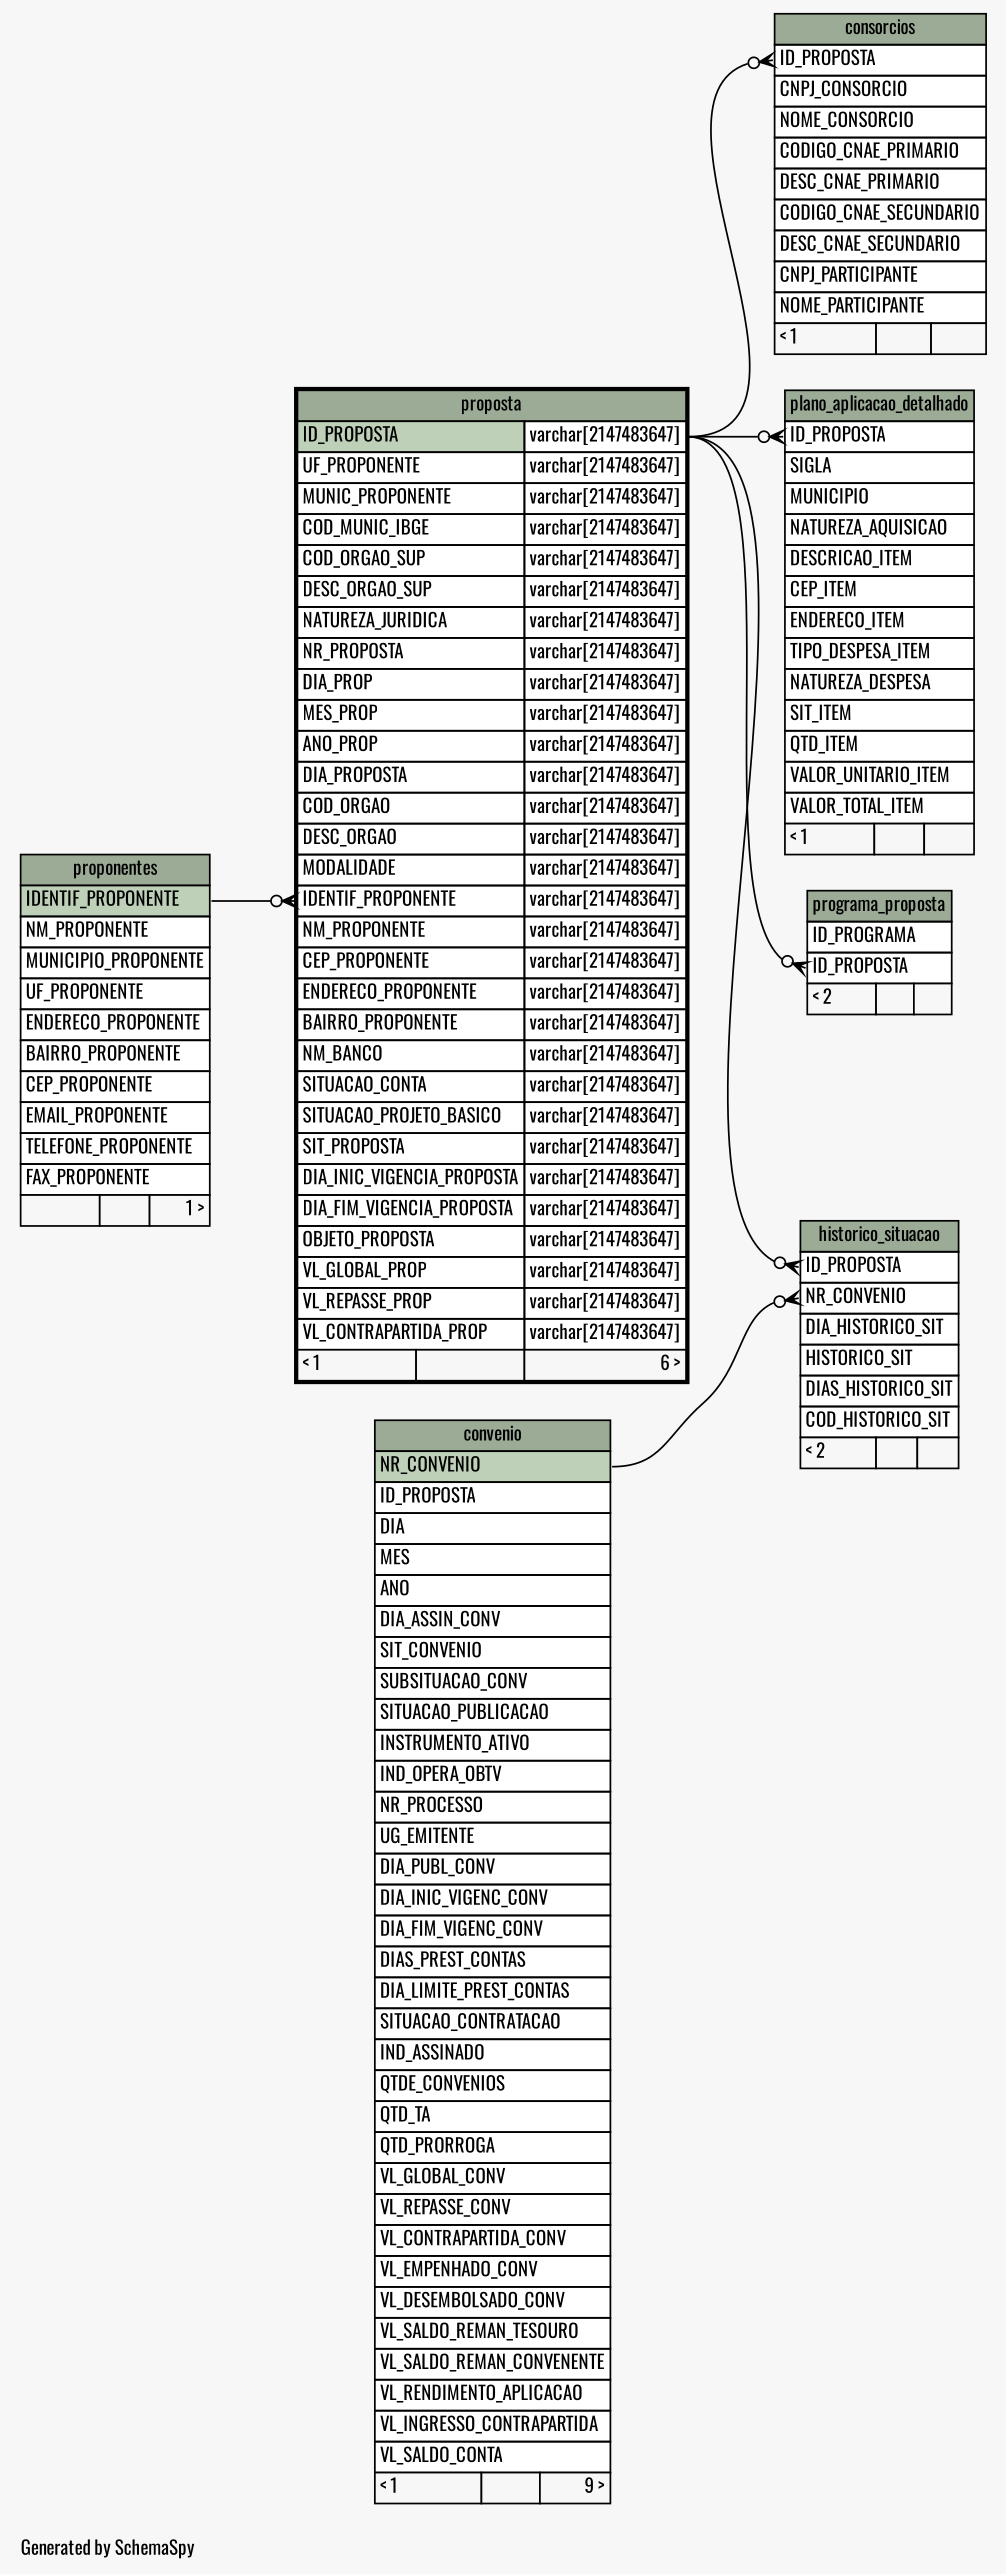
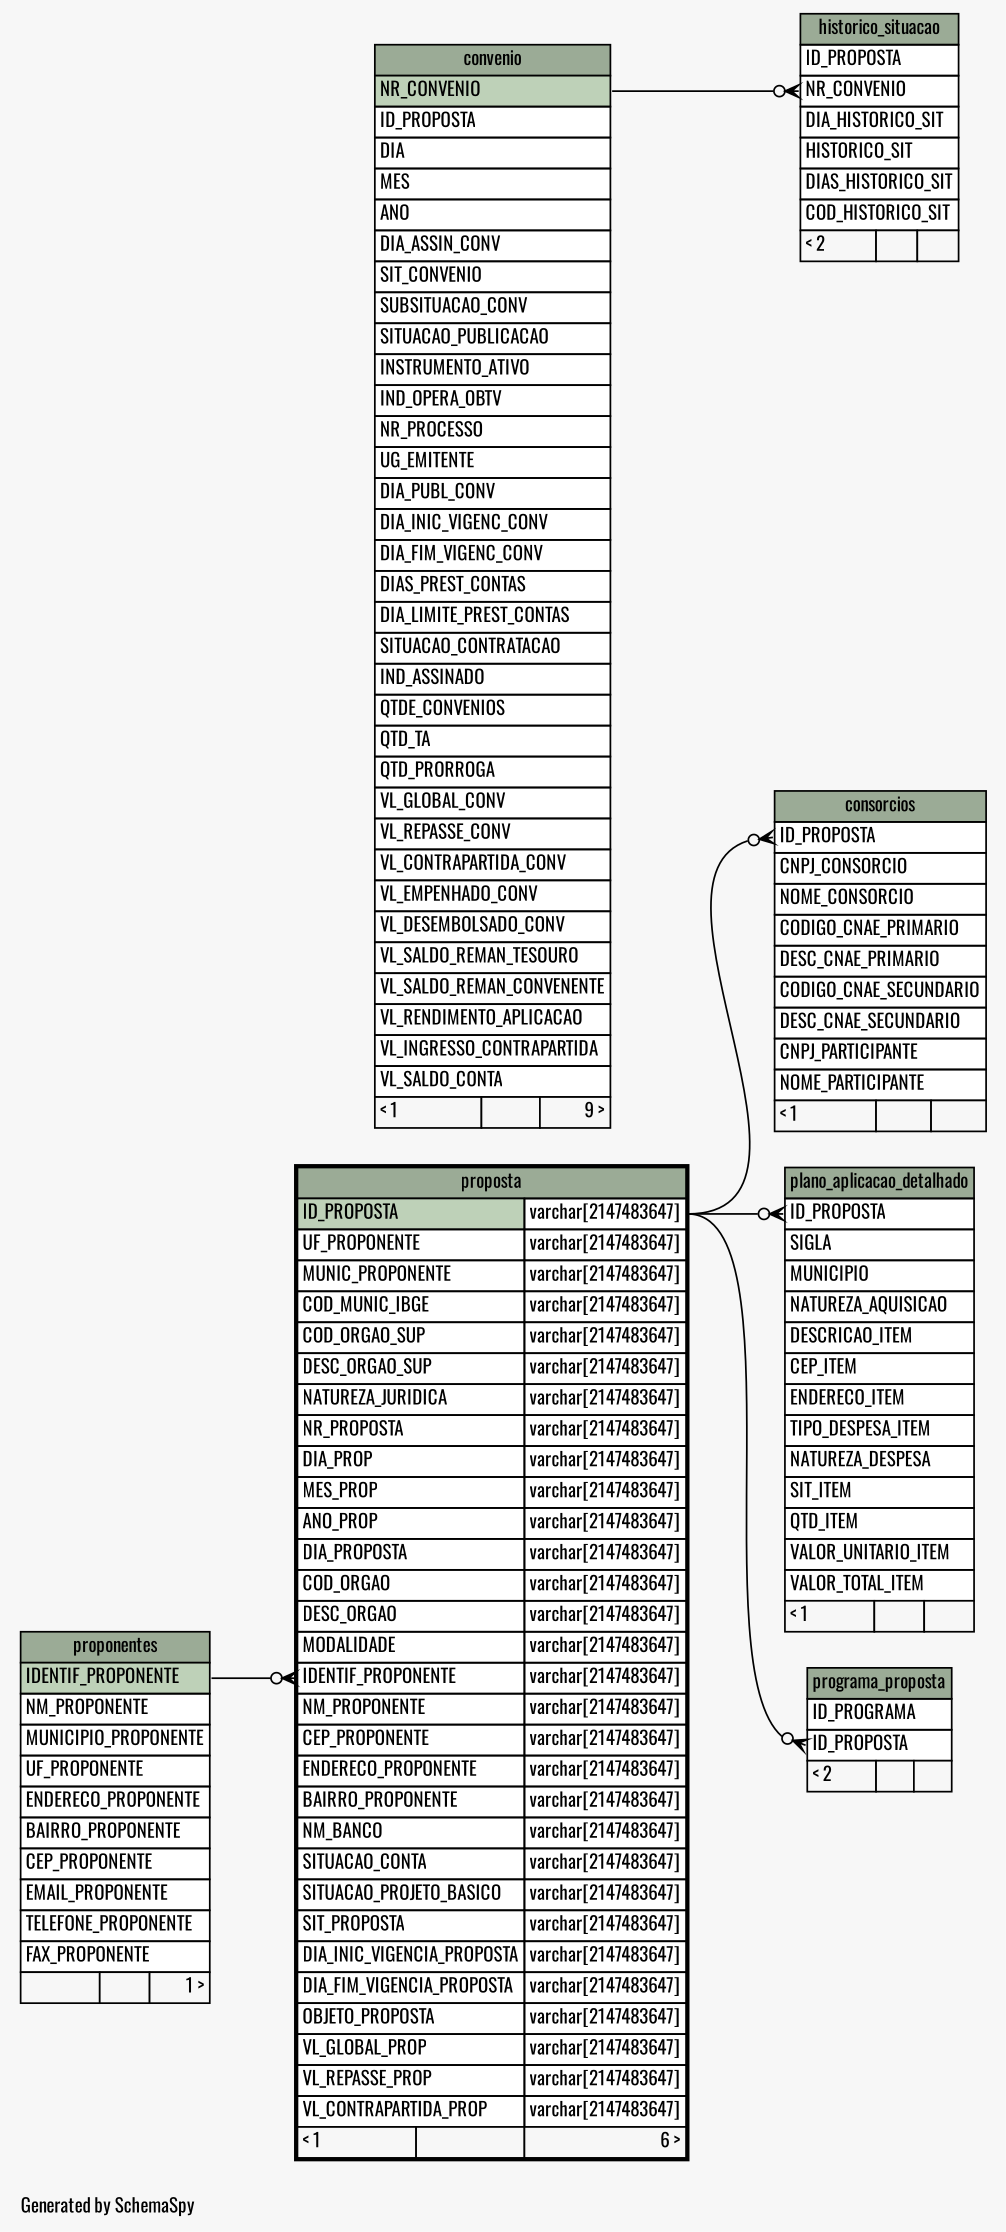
(741, 884) -> none
